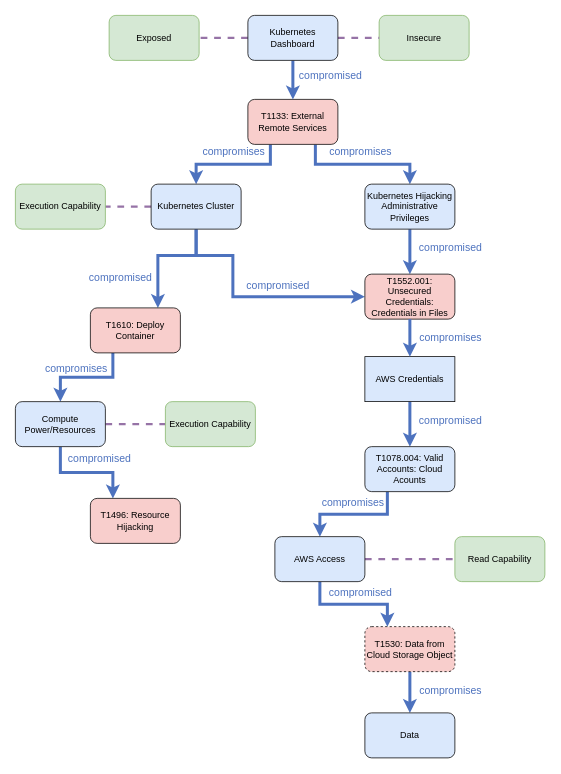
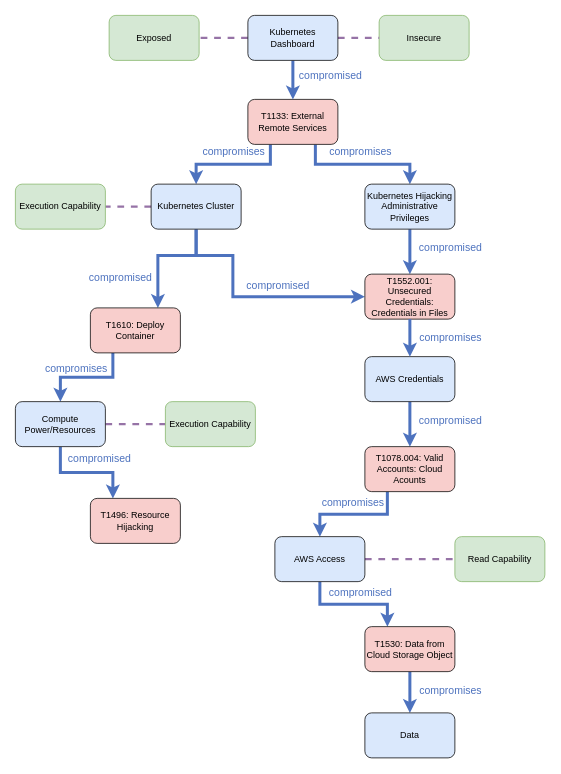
(410, 379) -> (410, 379)
(410, 469) -> (410, 469)
(410, 649) -> (410, 649)
